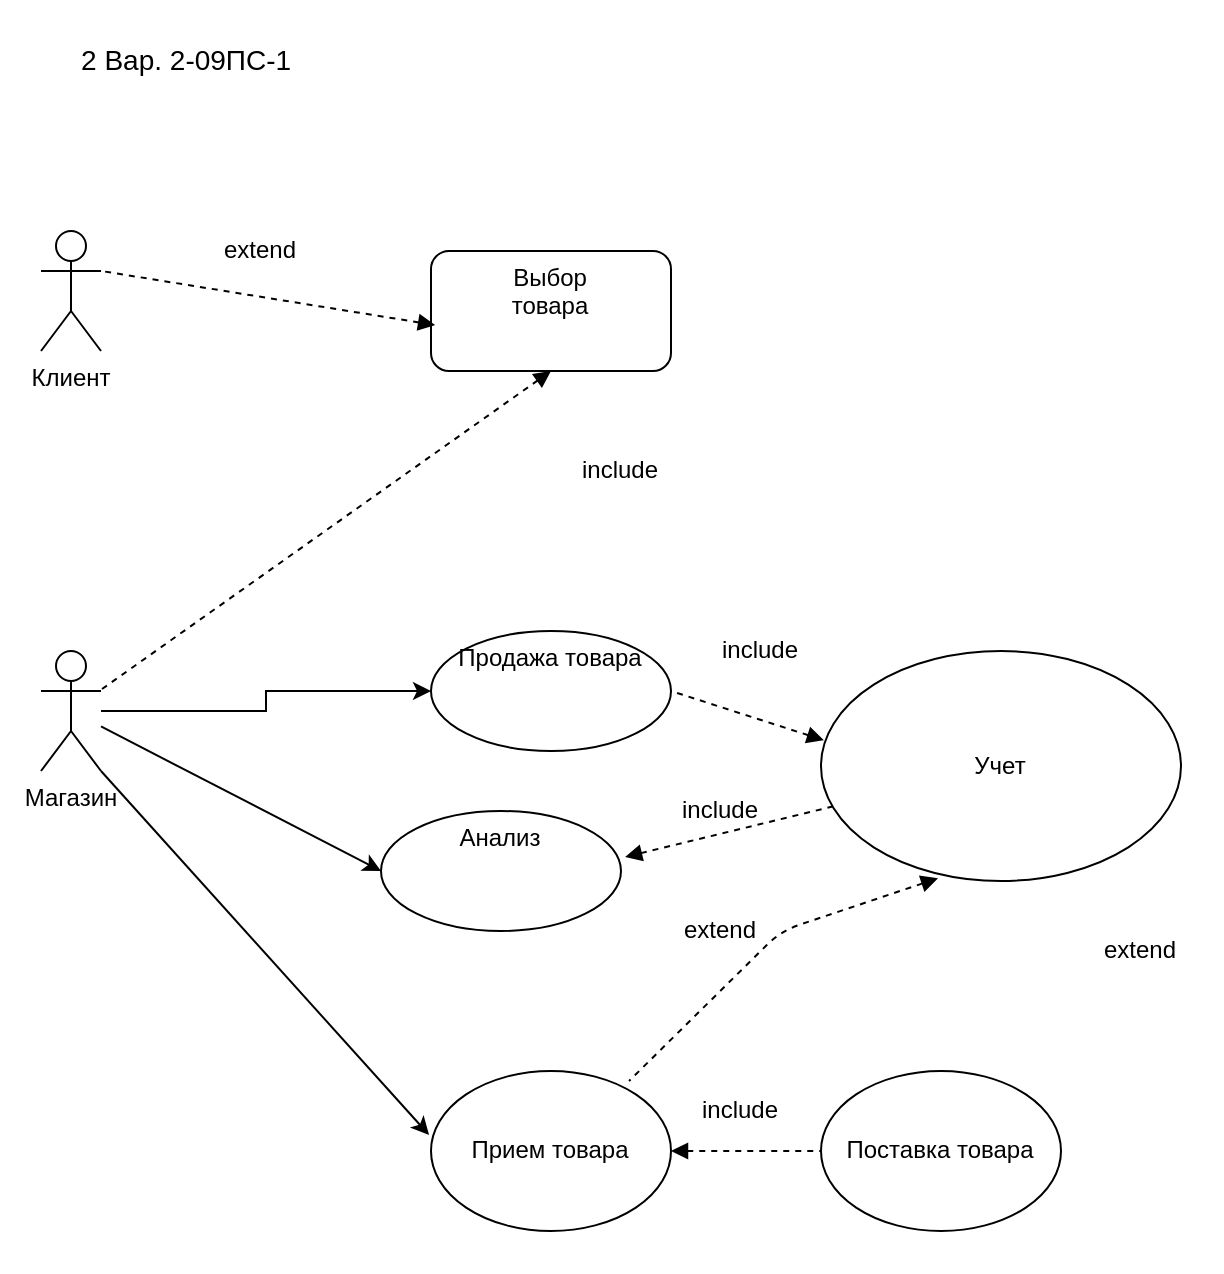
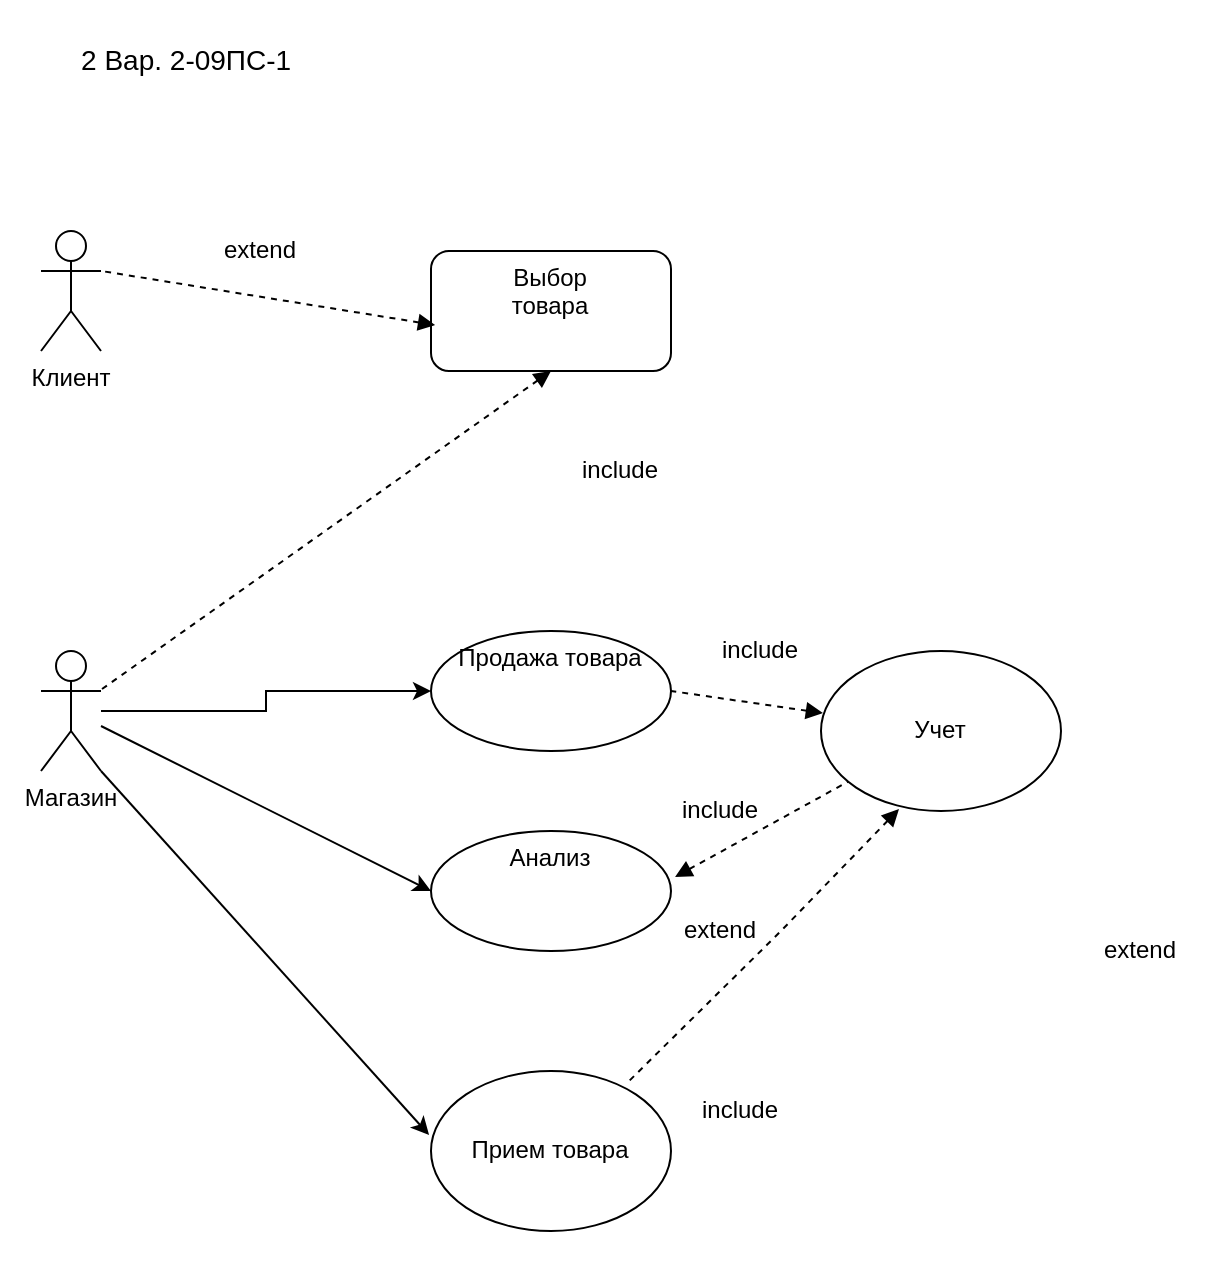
(1001, 766) -> (941, 731)
(501, 871) -> (551, 891)
(754, 1151) -> none
(941, 1151) -> none
